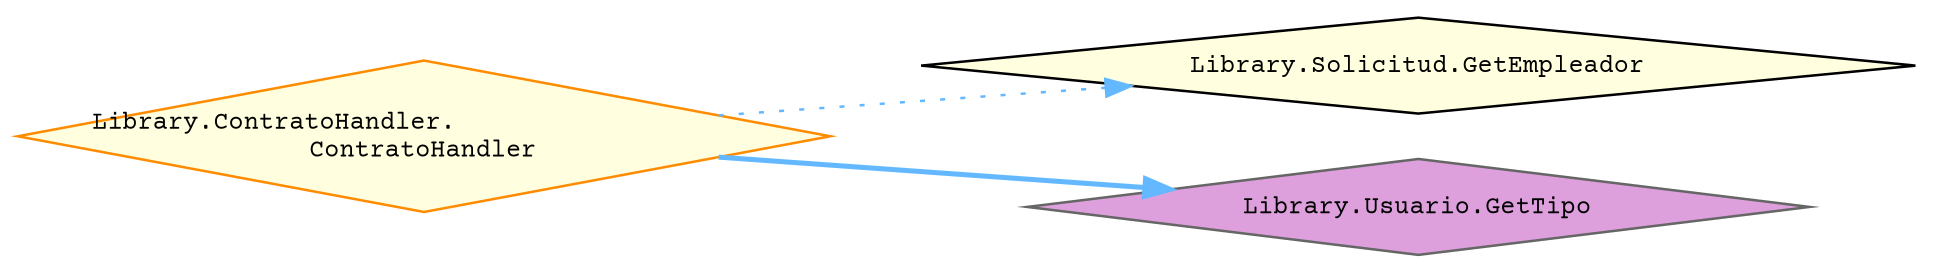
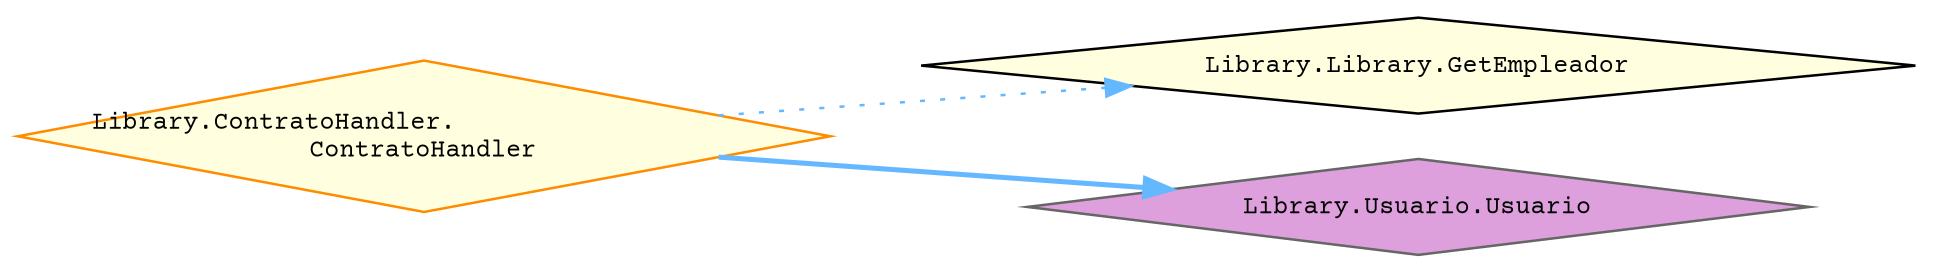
(1418, 66) -> (1418, 66)
(1418, 207) -> (1418, 207)
